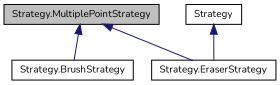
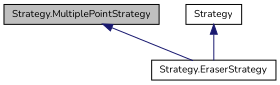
(73, 70) -> none
